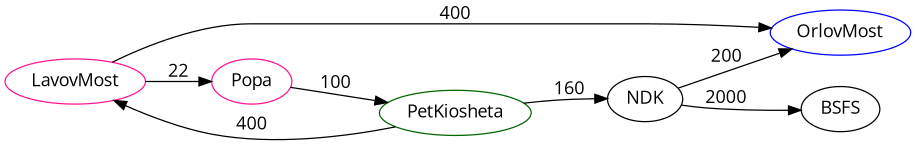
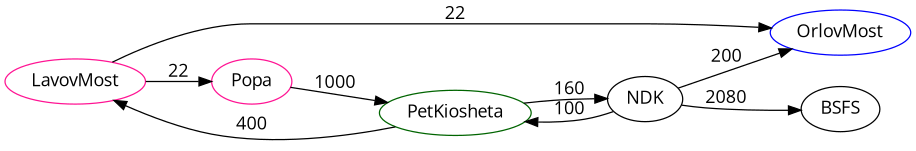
(455, 14) -> (455, 14)
(336, 83) -> (336, 83)
(727, 98) -> (727, 98)
none -> (576, 120)
